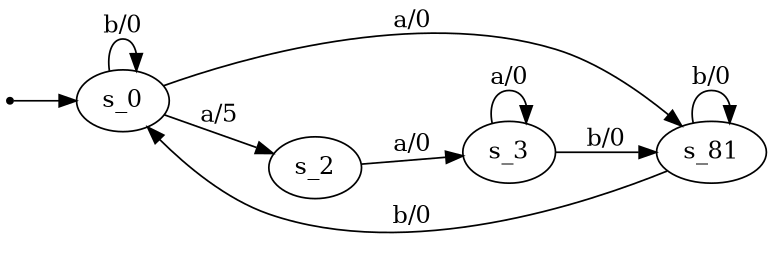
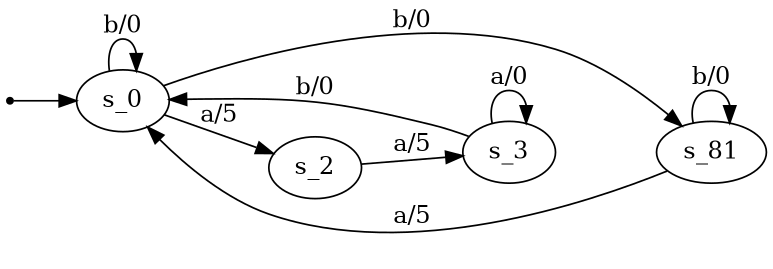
(412, 21) -> (412, 21)
(412, 145) -> (412, 145)
(597, 152) -> (330, 104)
(412, 217) -> (412, 217)
